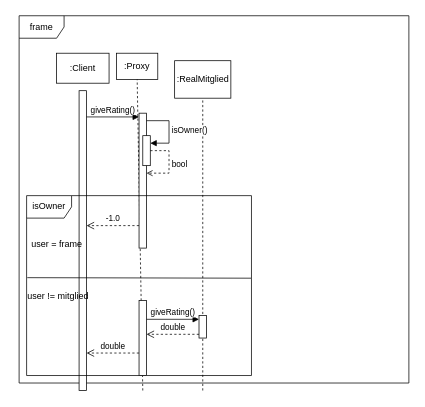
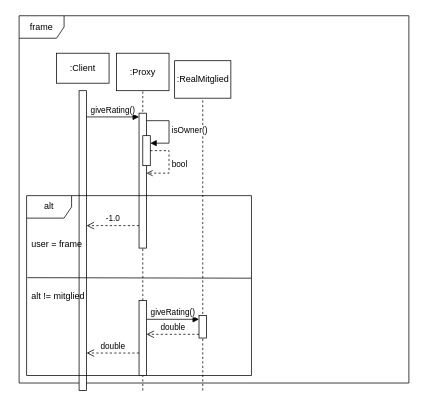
(137, 66) -> (143, 72)
(49, 207) -> (49, 207)
(57, 297) -> (57, 297)
